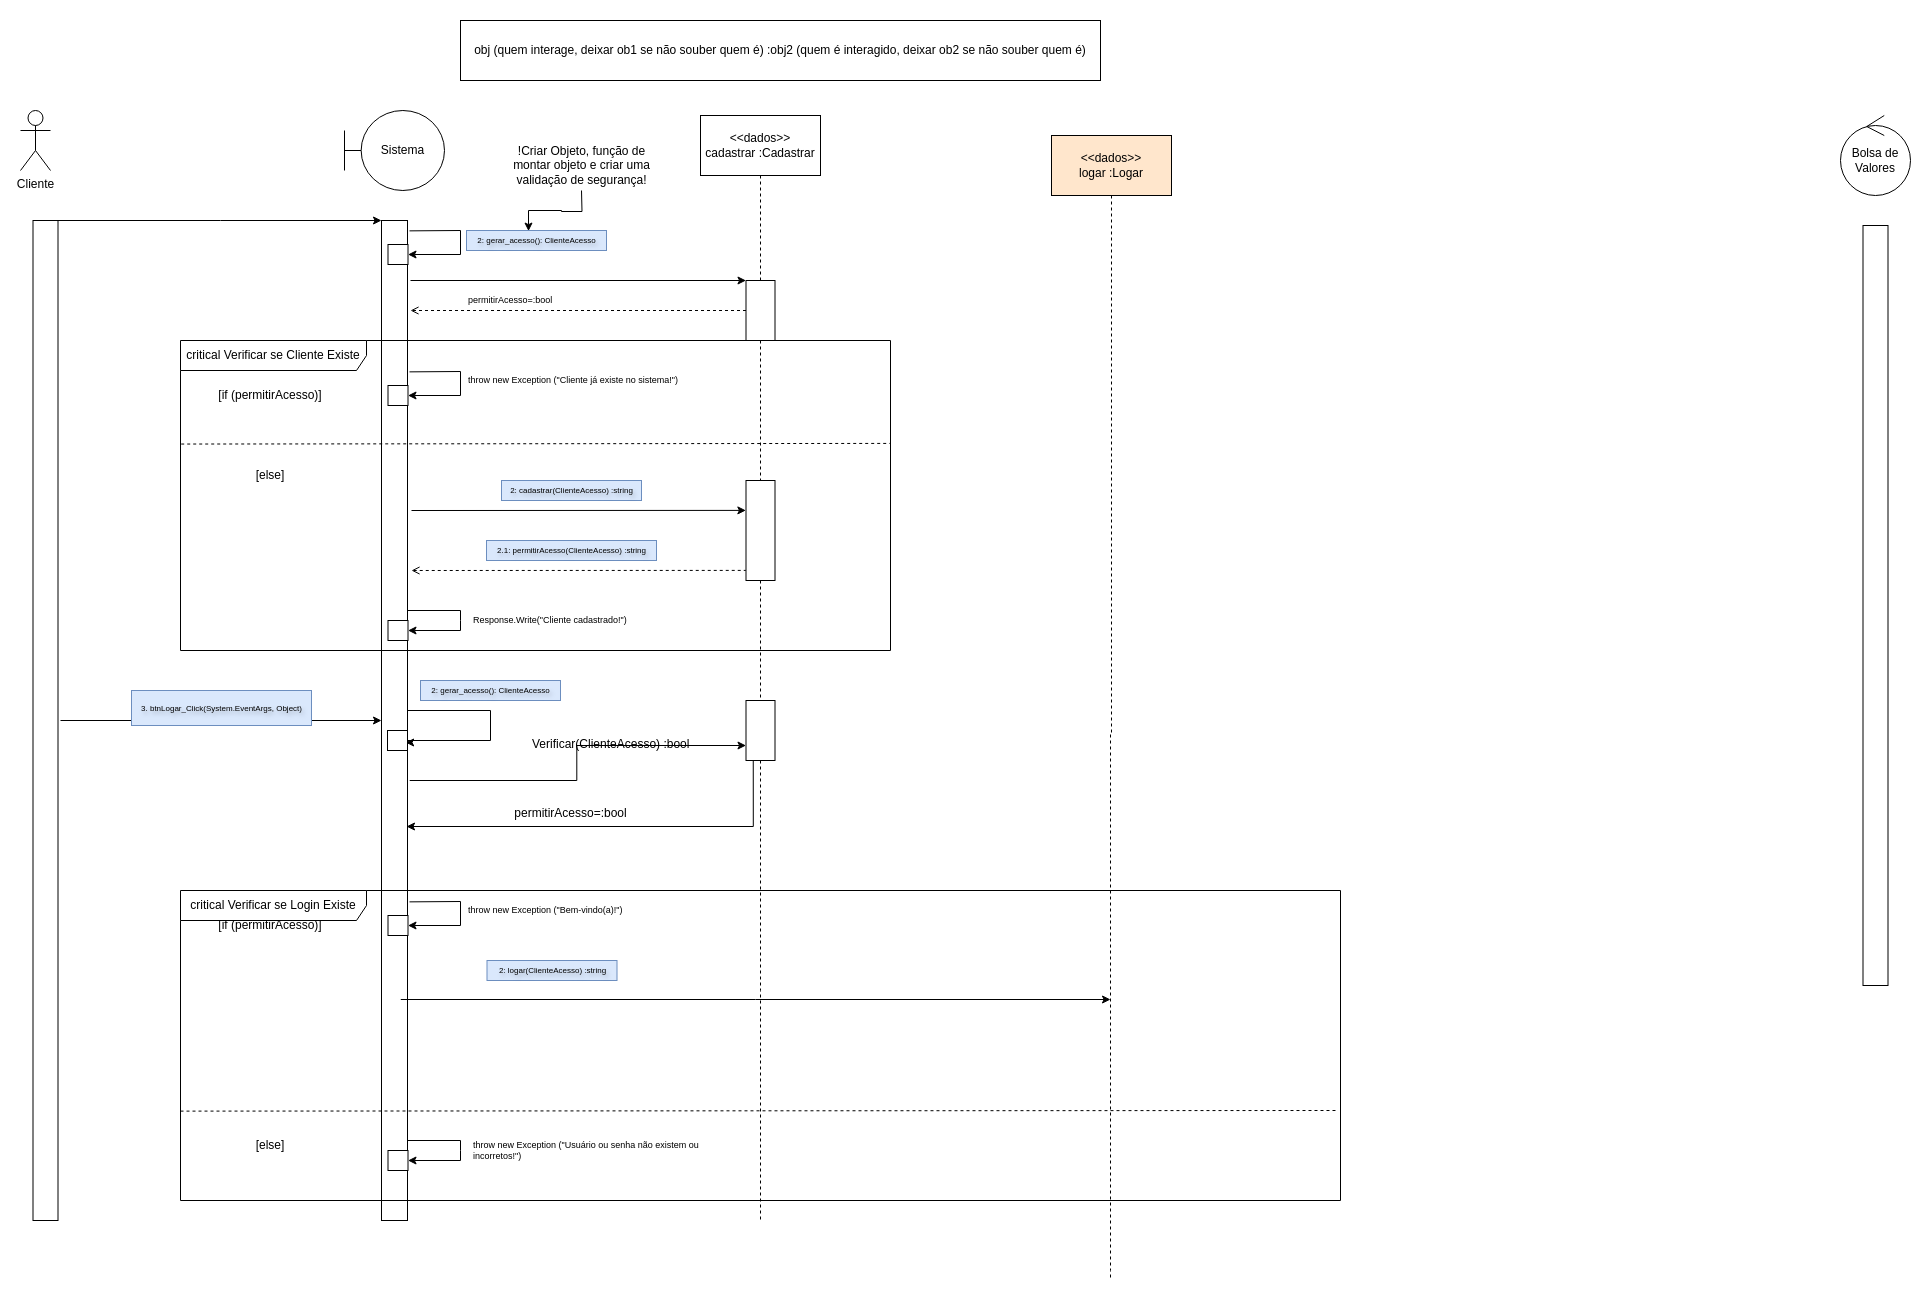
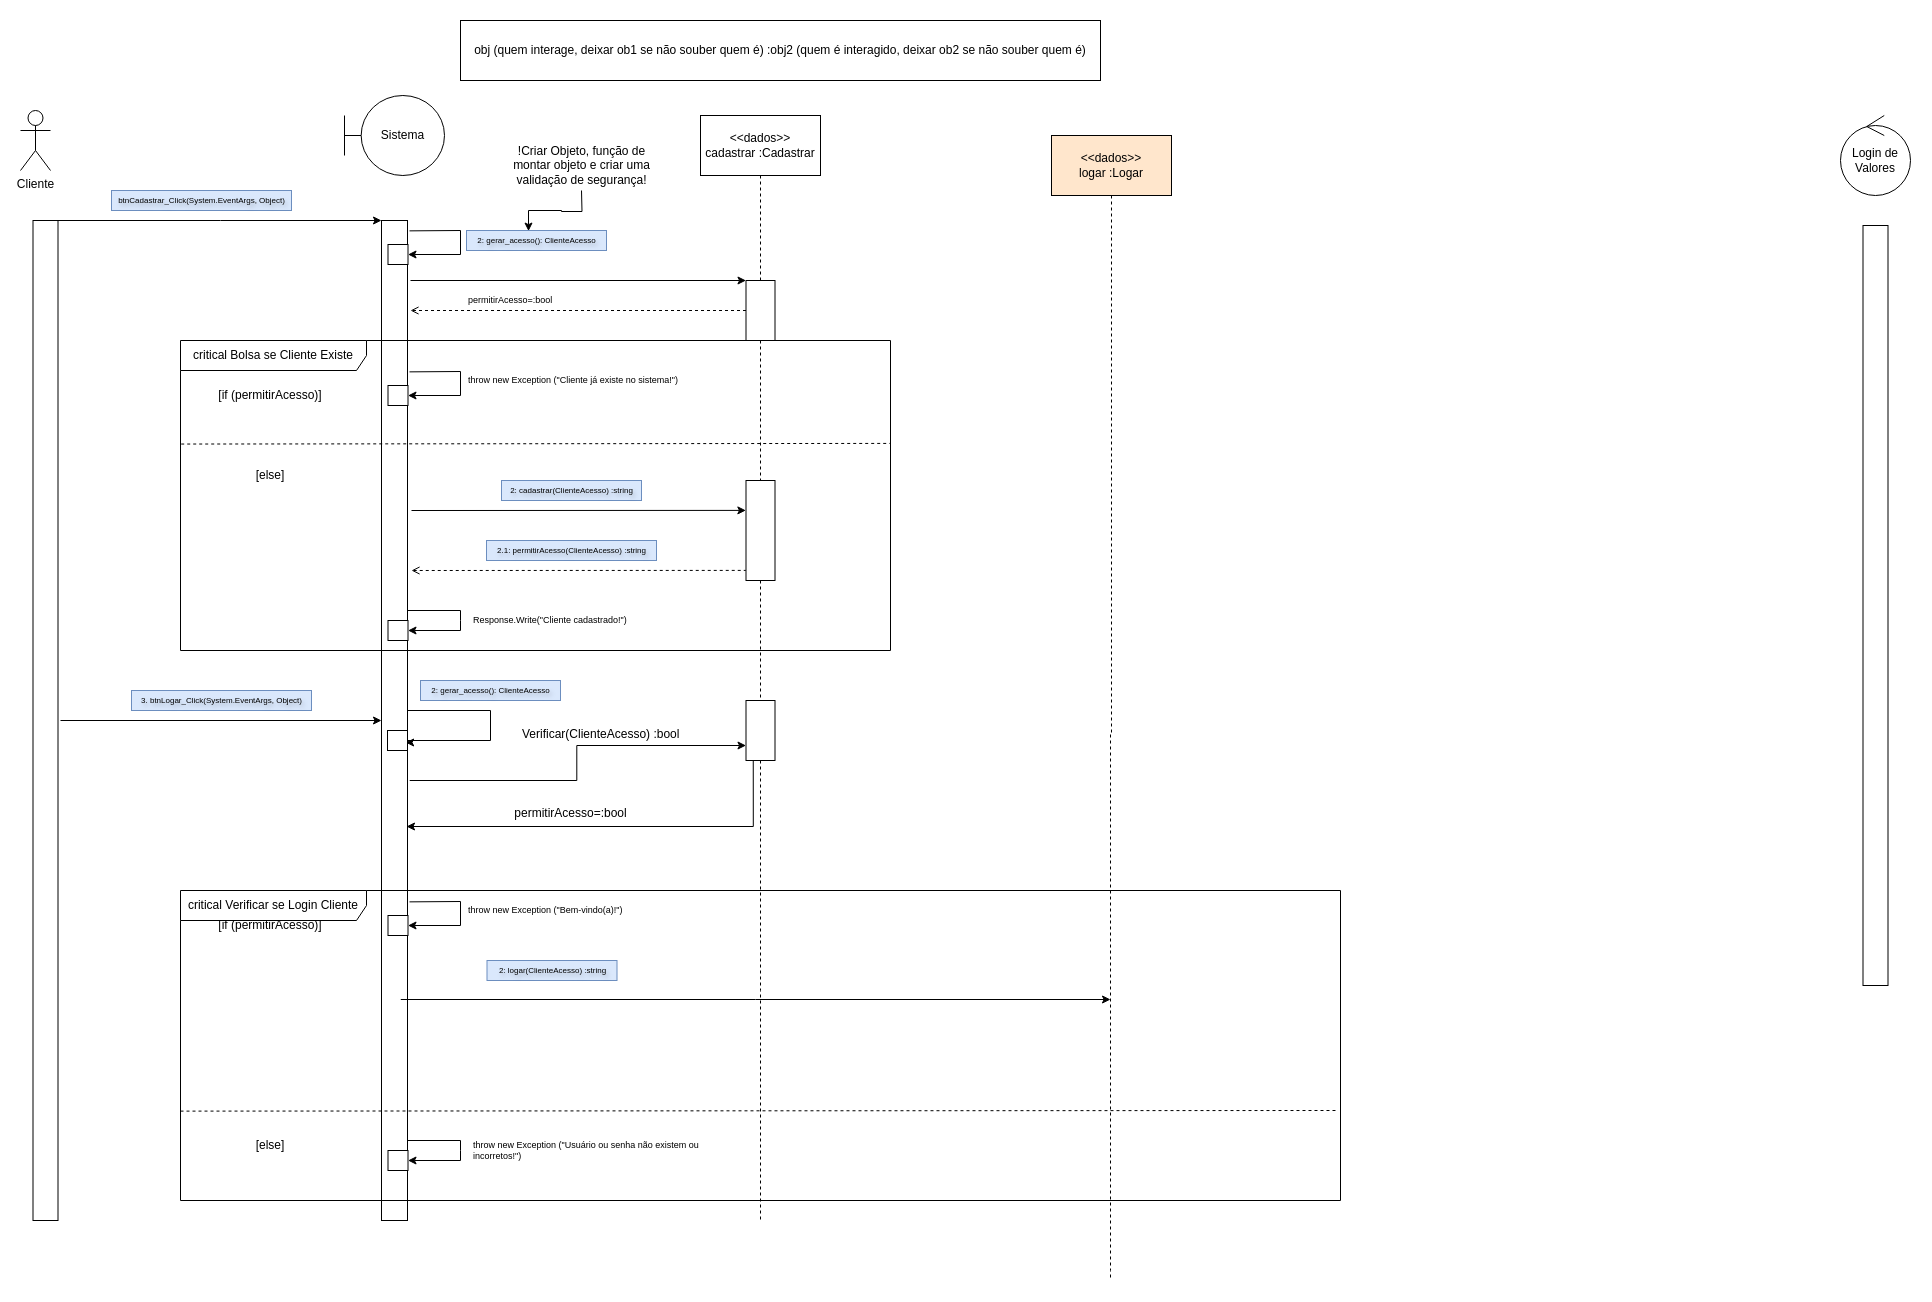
(395, 151) -> (395, 136)
(1876, 161) -> (1876, 161)
none -> (202, 201)
(274, 356) -> (274, 356)
(222, 708) -> (222, 701)
(631, 751) -> (621, 741)
(274, 906) -> (274, 906)
